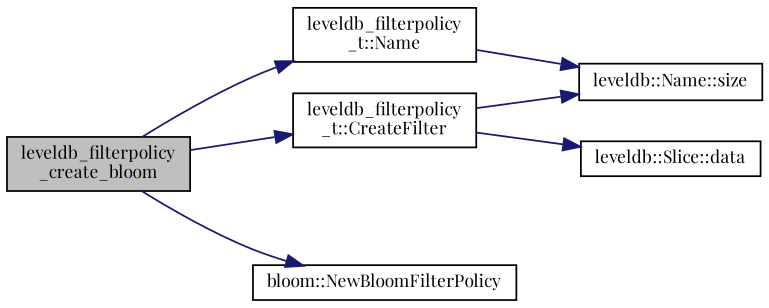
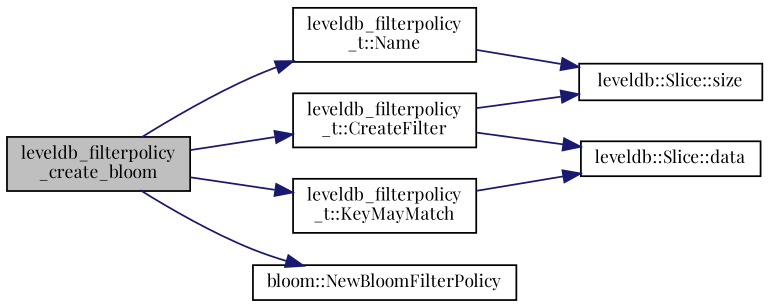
(671, 82) -> (671, 82)
none -> (385, 206)
